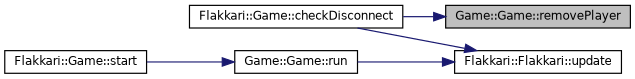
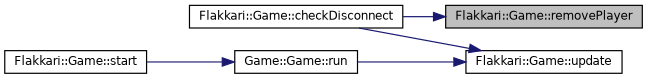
(538, 17) -> (544, 17)
(538, 62) -> (544, 62)
